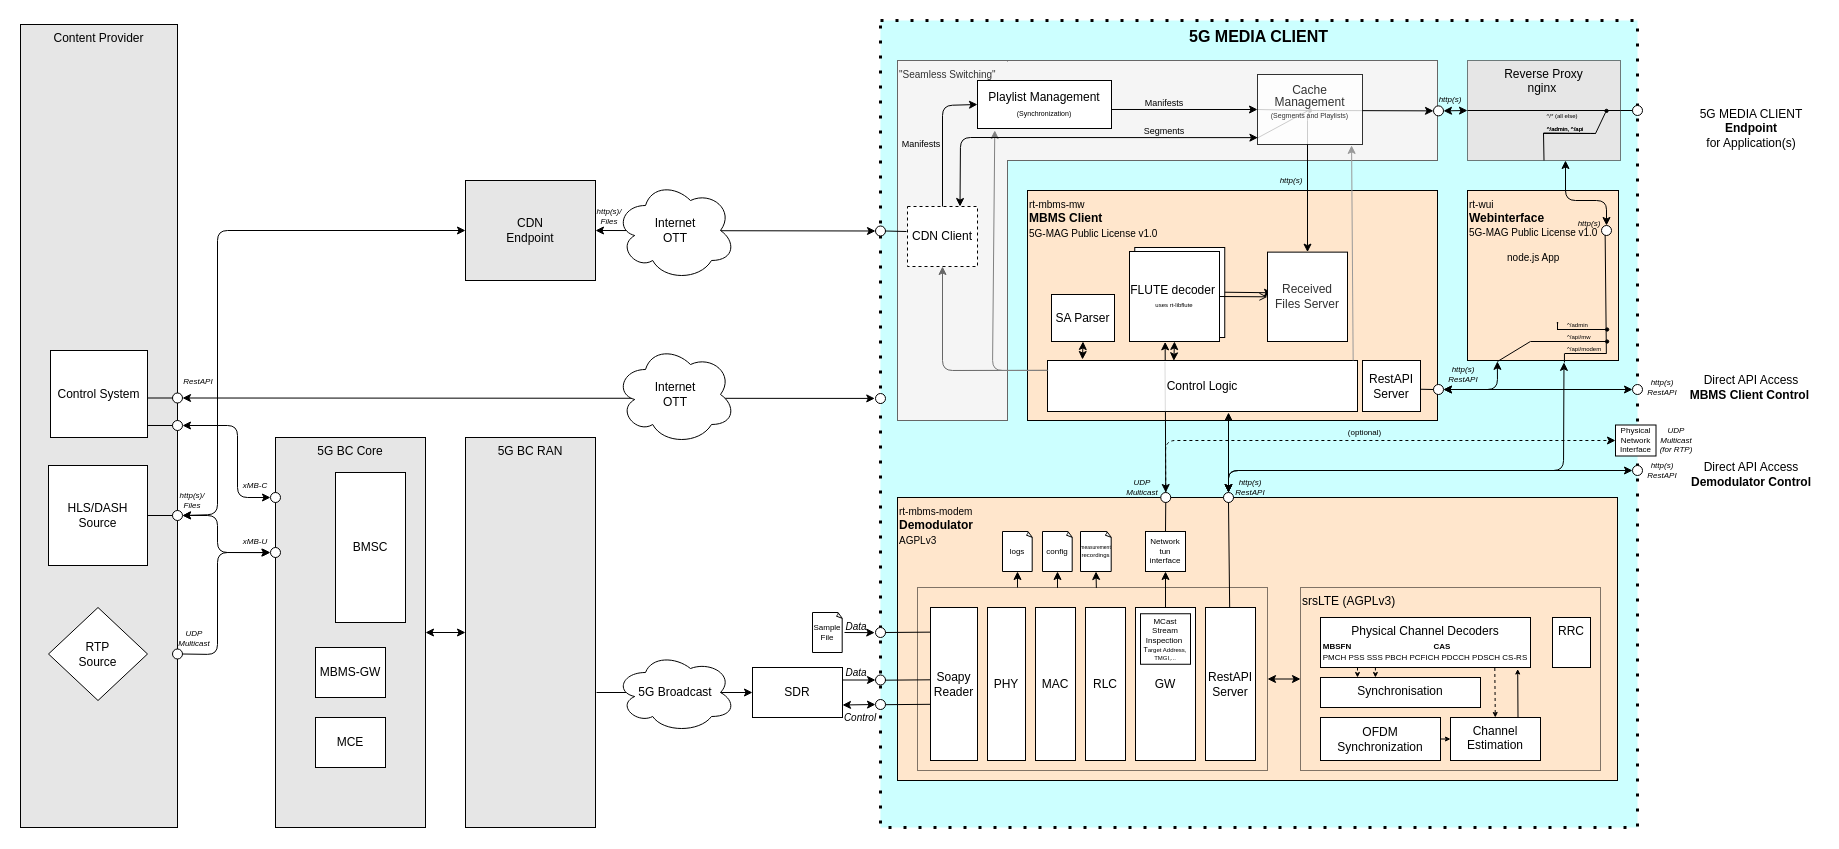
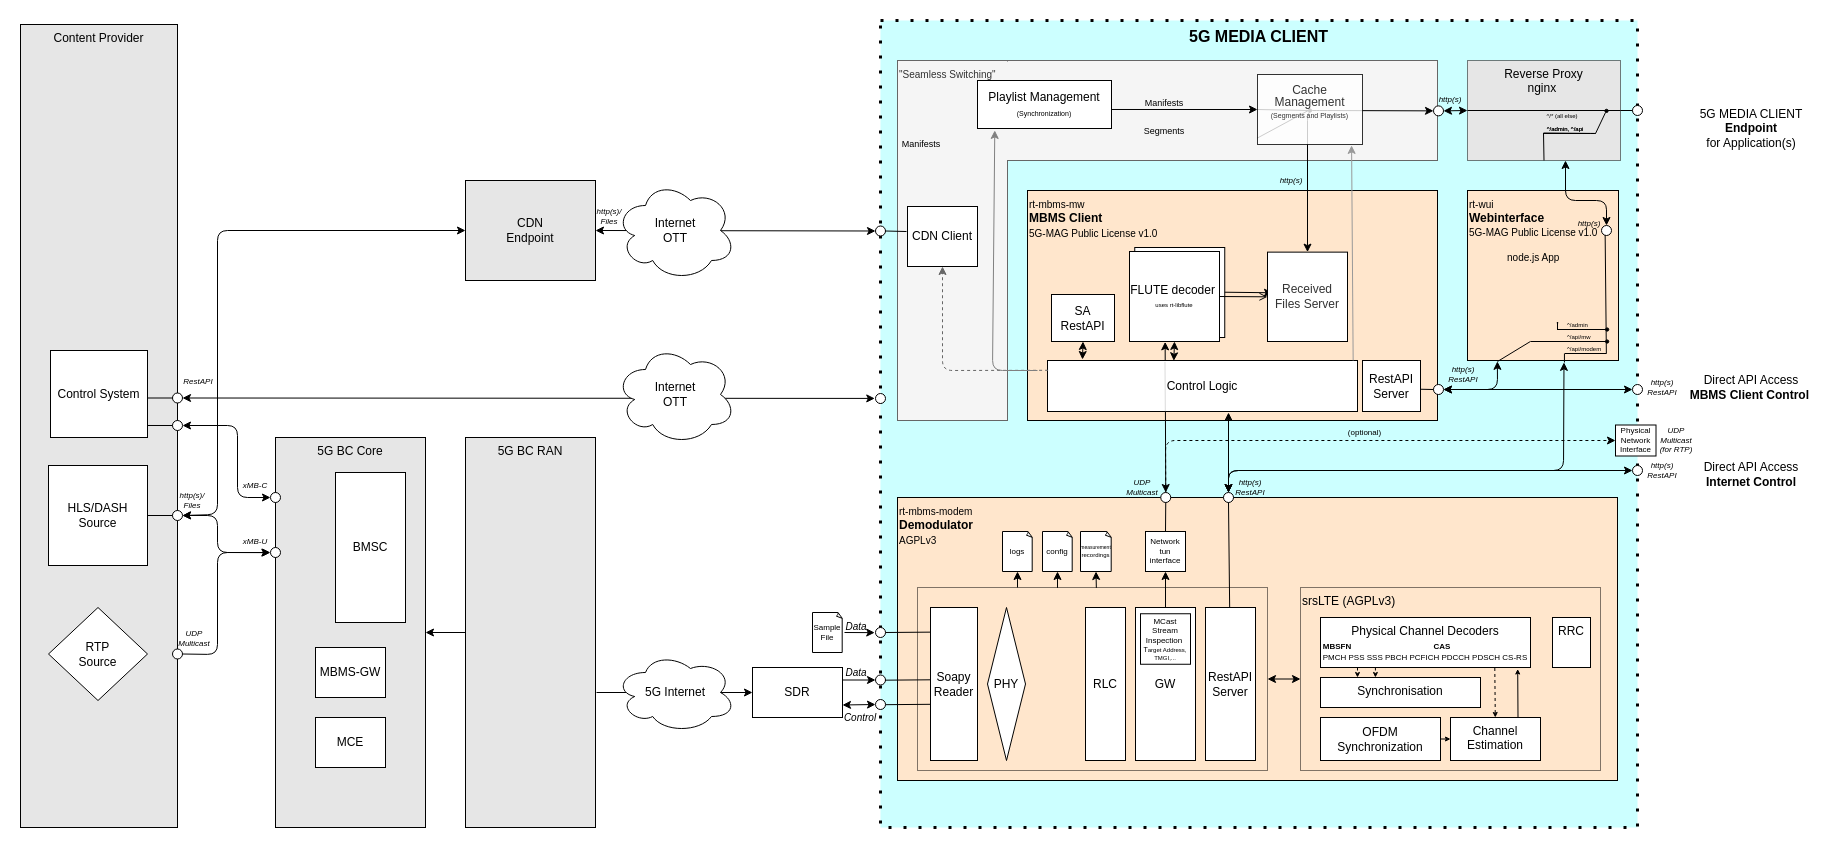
(1081, 138) -> none
(943, 148) -> none
(943, 237) -> (943, 237)
(1083, 319) -> (1083, 319)
(943, 343) -> (943, 343)
(1752, 475) -> (1752, 475)
(457, 633) -> (460, 633)
(1007, 684) -> (1007, 684)
(1056, 684) -> none
(676, 693) -> (676, 693)
